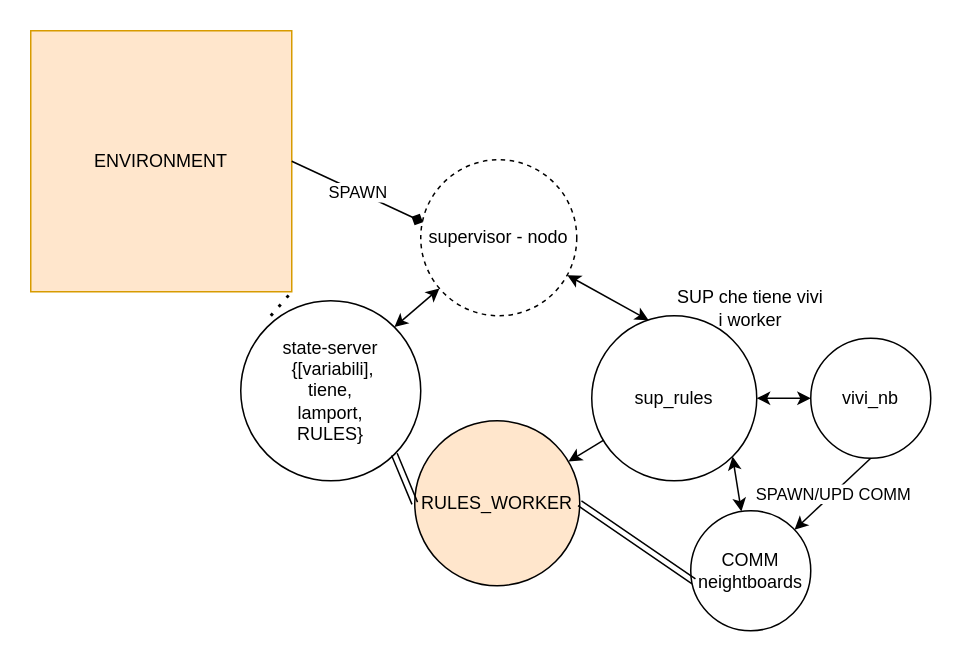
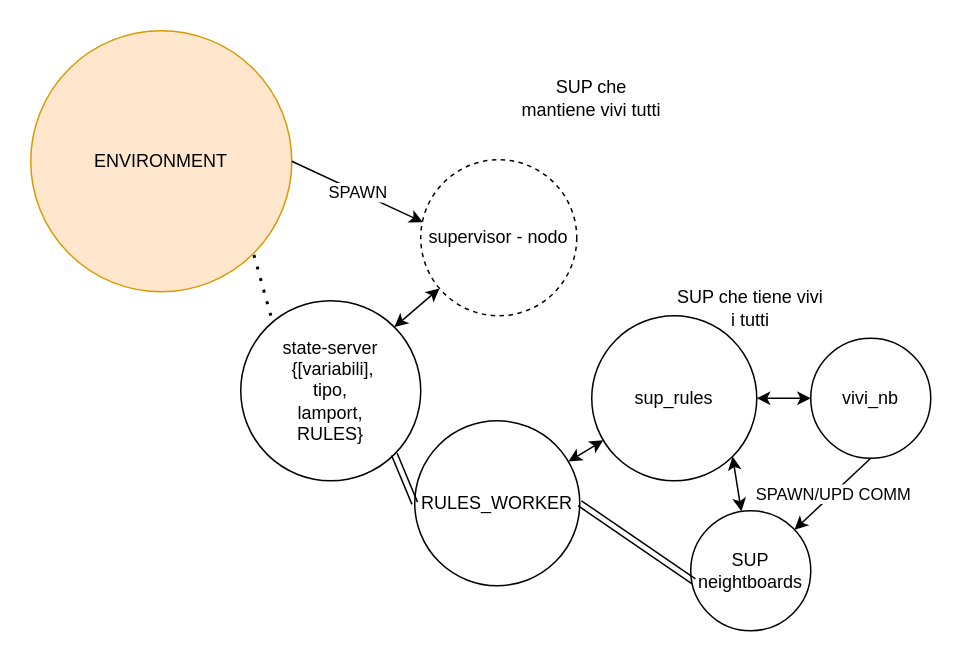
none -> (592, 98)
(161, 161) -> (161, 161)
(411, 216) -> (412, 217)
(608, 298) -> none
(751, 308) -> (751, 308)
(331, 391) -> (331, 391)
(598, 443) -> (594, 446)
(497, 503) -> (497, 503)
(751, 571) -> (751, 571)
